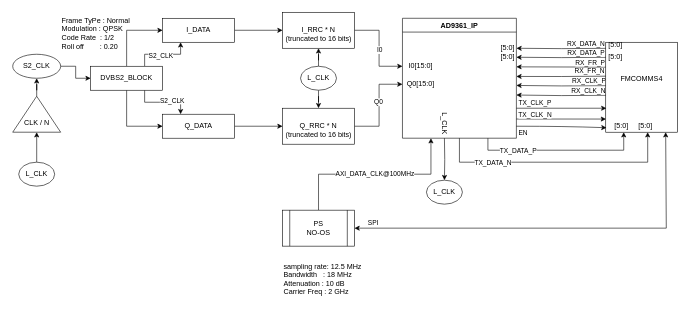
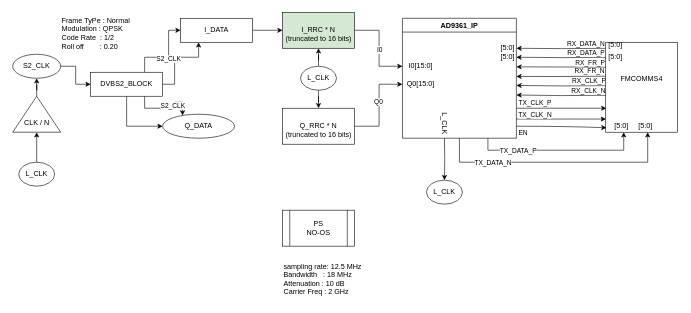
(198, 30) -> (216, 30)
(318, 30) -> (318, 30)
(126, 78) -> (126, 84)
(198, 126) -> (198, 126)
(277, 126) -> none
(375, 174) -> none
(359, 228) -> none
